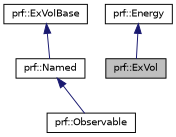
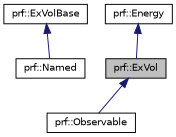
(74, 100) -> (110, 99)
